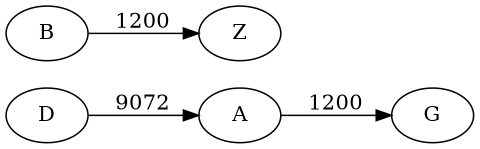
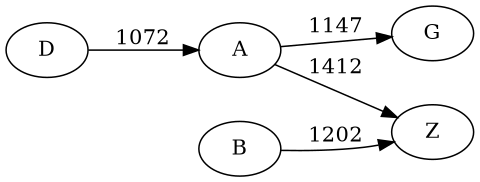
(143, 22) -> (336, 136)
none -> (329, 88)
(143, 104) -> (143, 39)
(336, 104) -> (336, 27)
